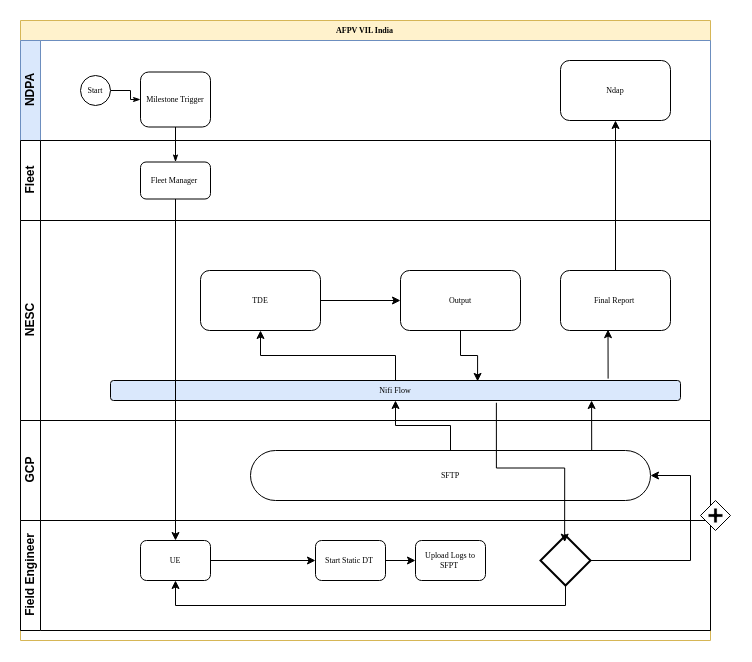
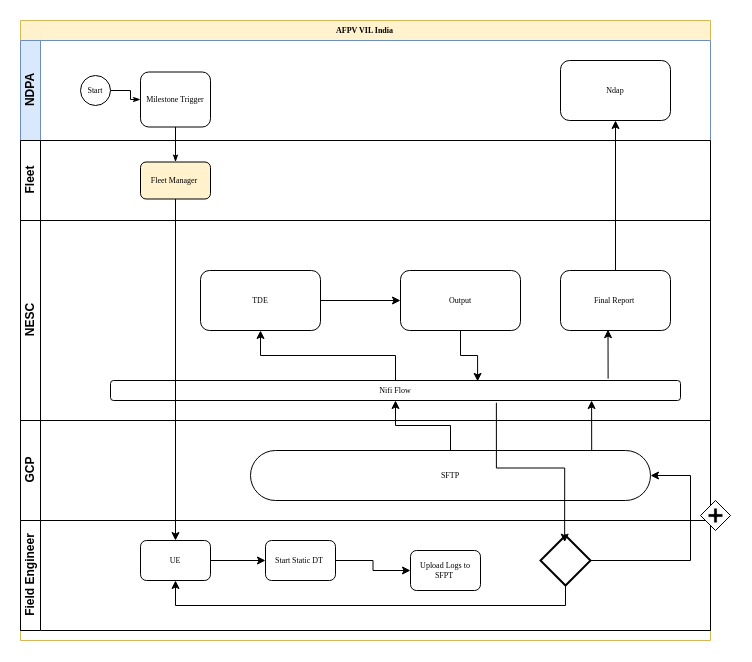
(176, 181) -> (176, 181)
(396, 391) -> (396, 391)
(351, 561) -> (301, 561)
(451, 561) -> (446, 571)
